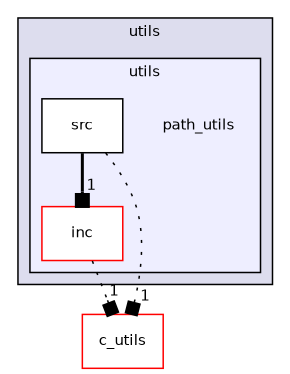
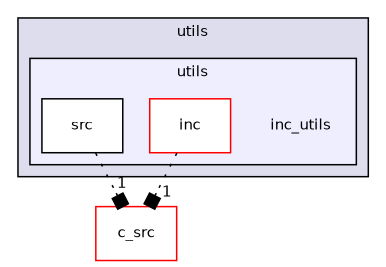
(199, 126) -> (301, 126)
(82, 172) -> none
(123, 341) -> (136, 234)
